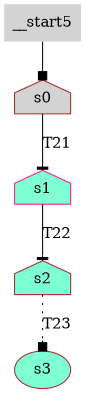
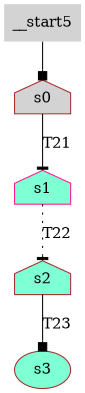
(43, 230) -> (43, 230)
(43, 318) -> (43, 318)
